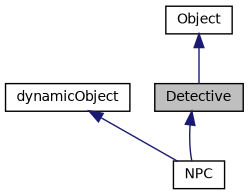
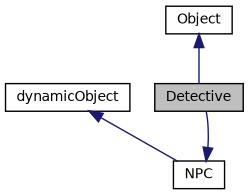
(190, 143) -> (208, 129)
